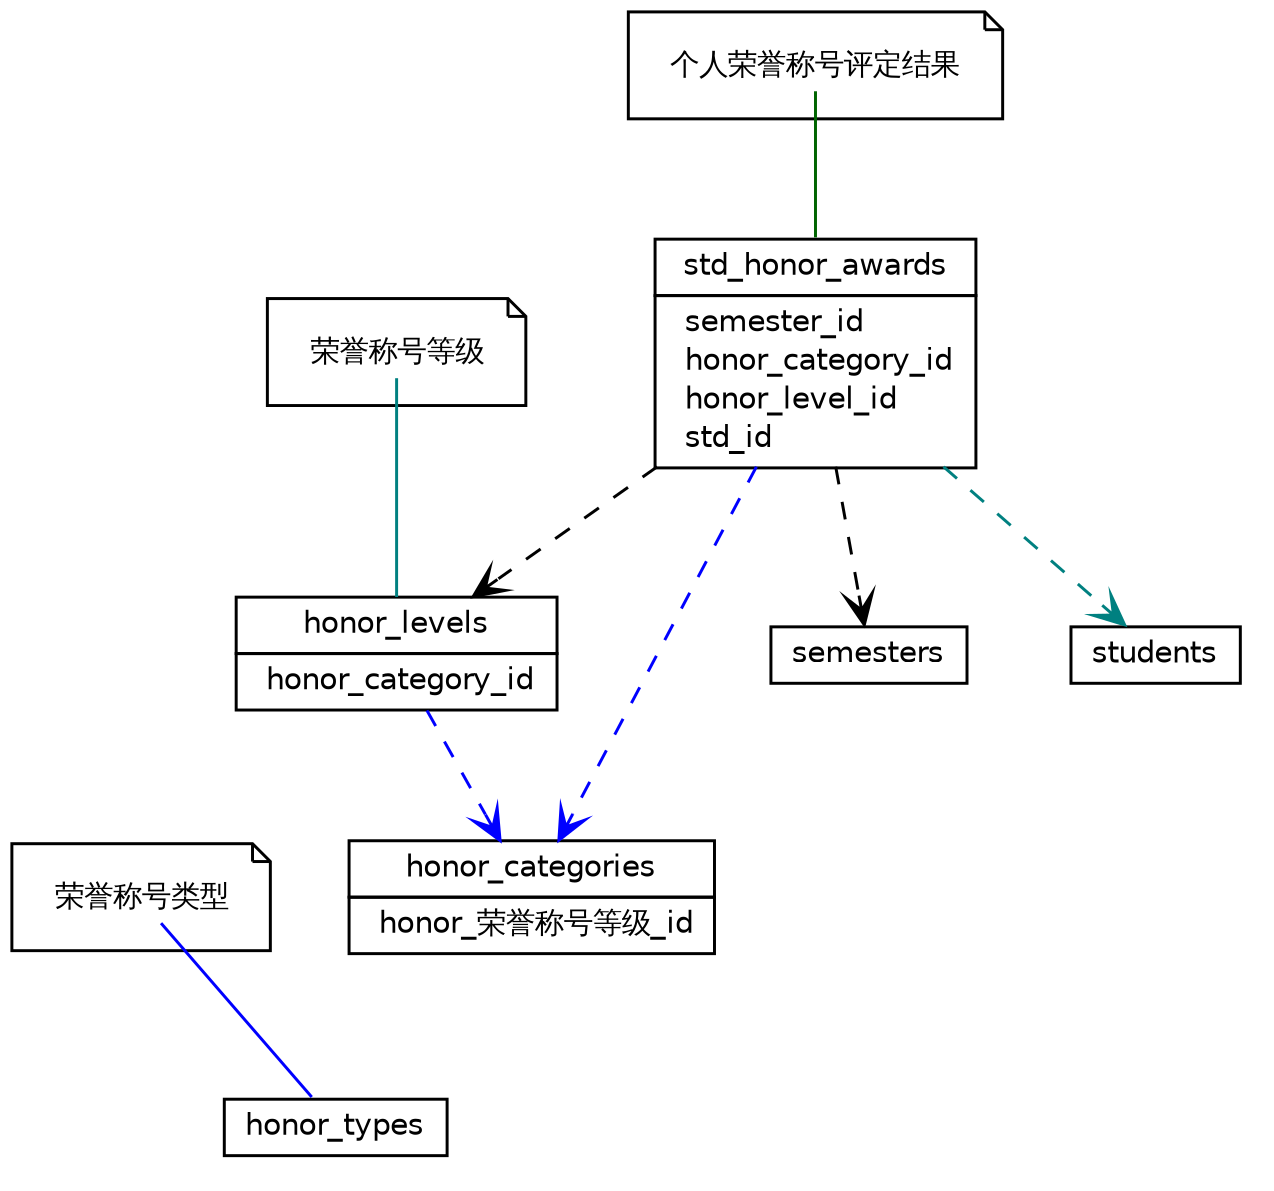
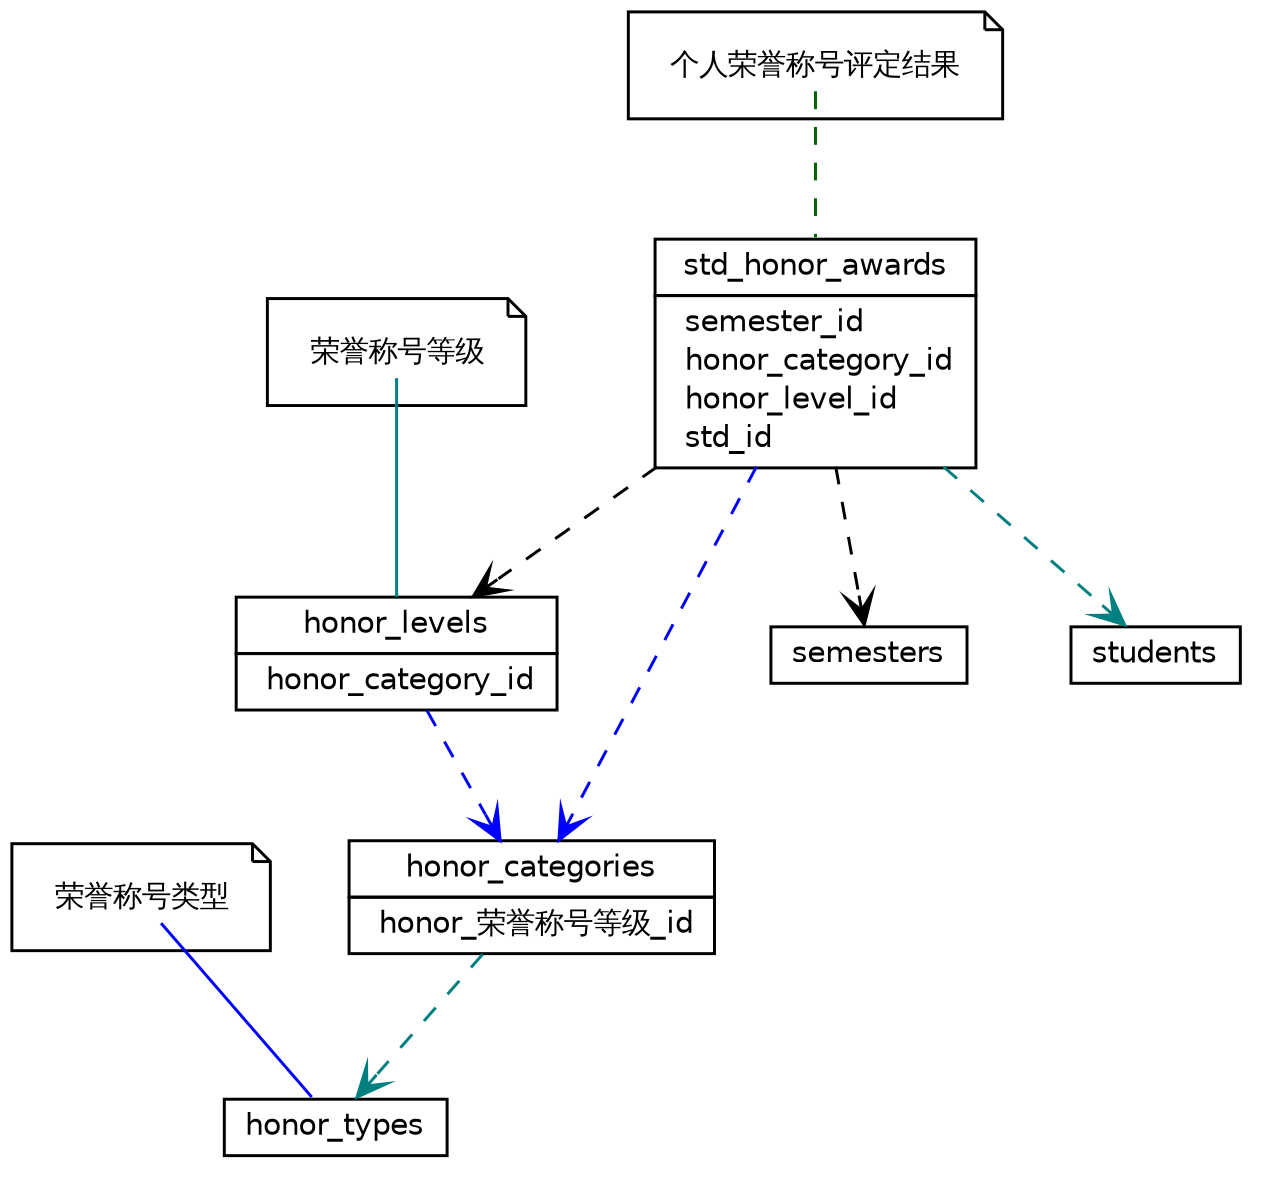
(815, 164) -> (815, 164)
none -> (430, 1014)
